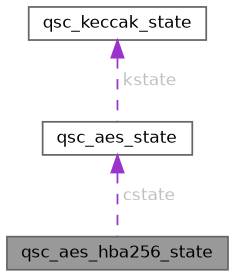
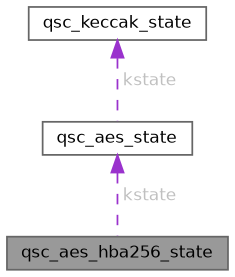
(147, 196) -> (147, 196)
